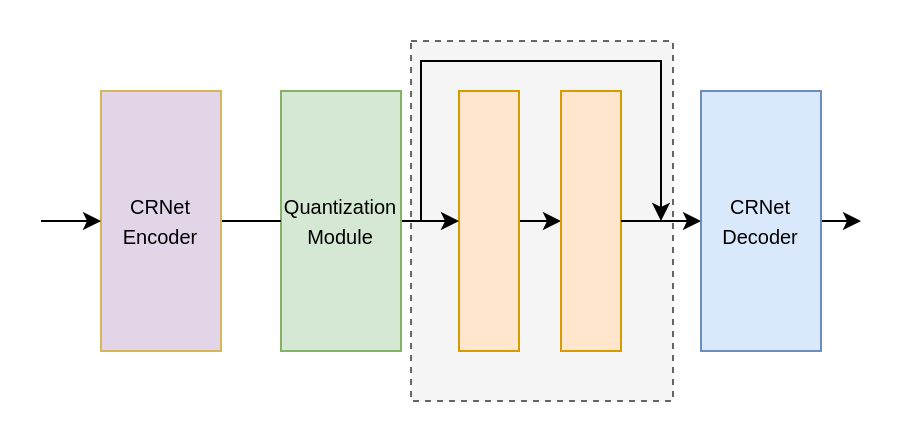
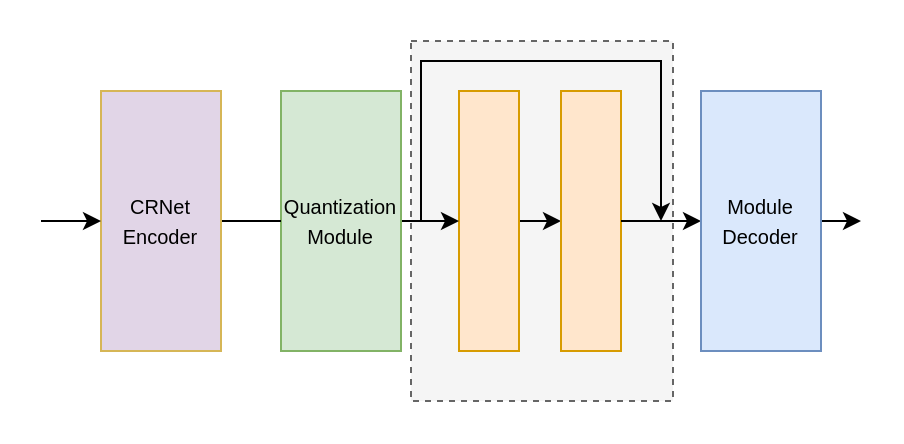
(761, 221) -> (761, 221)
